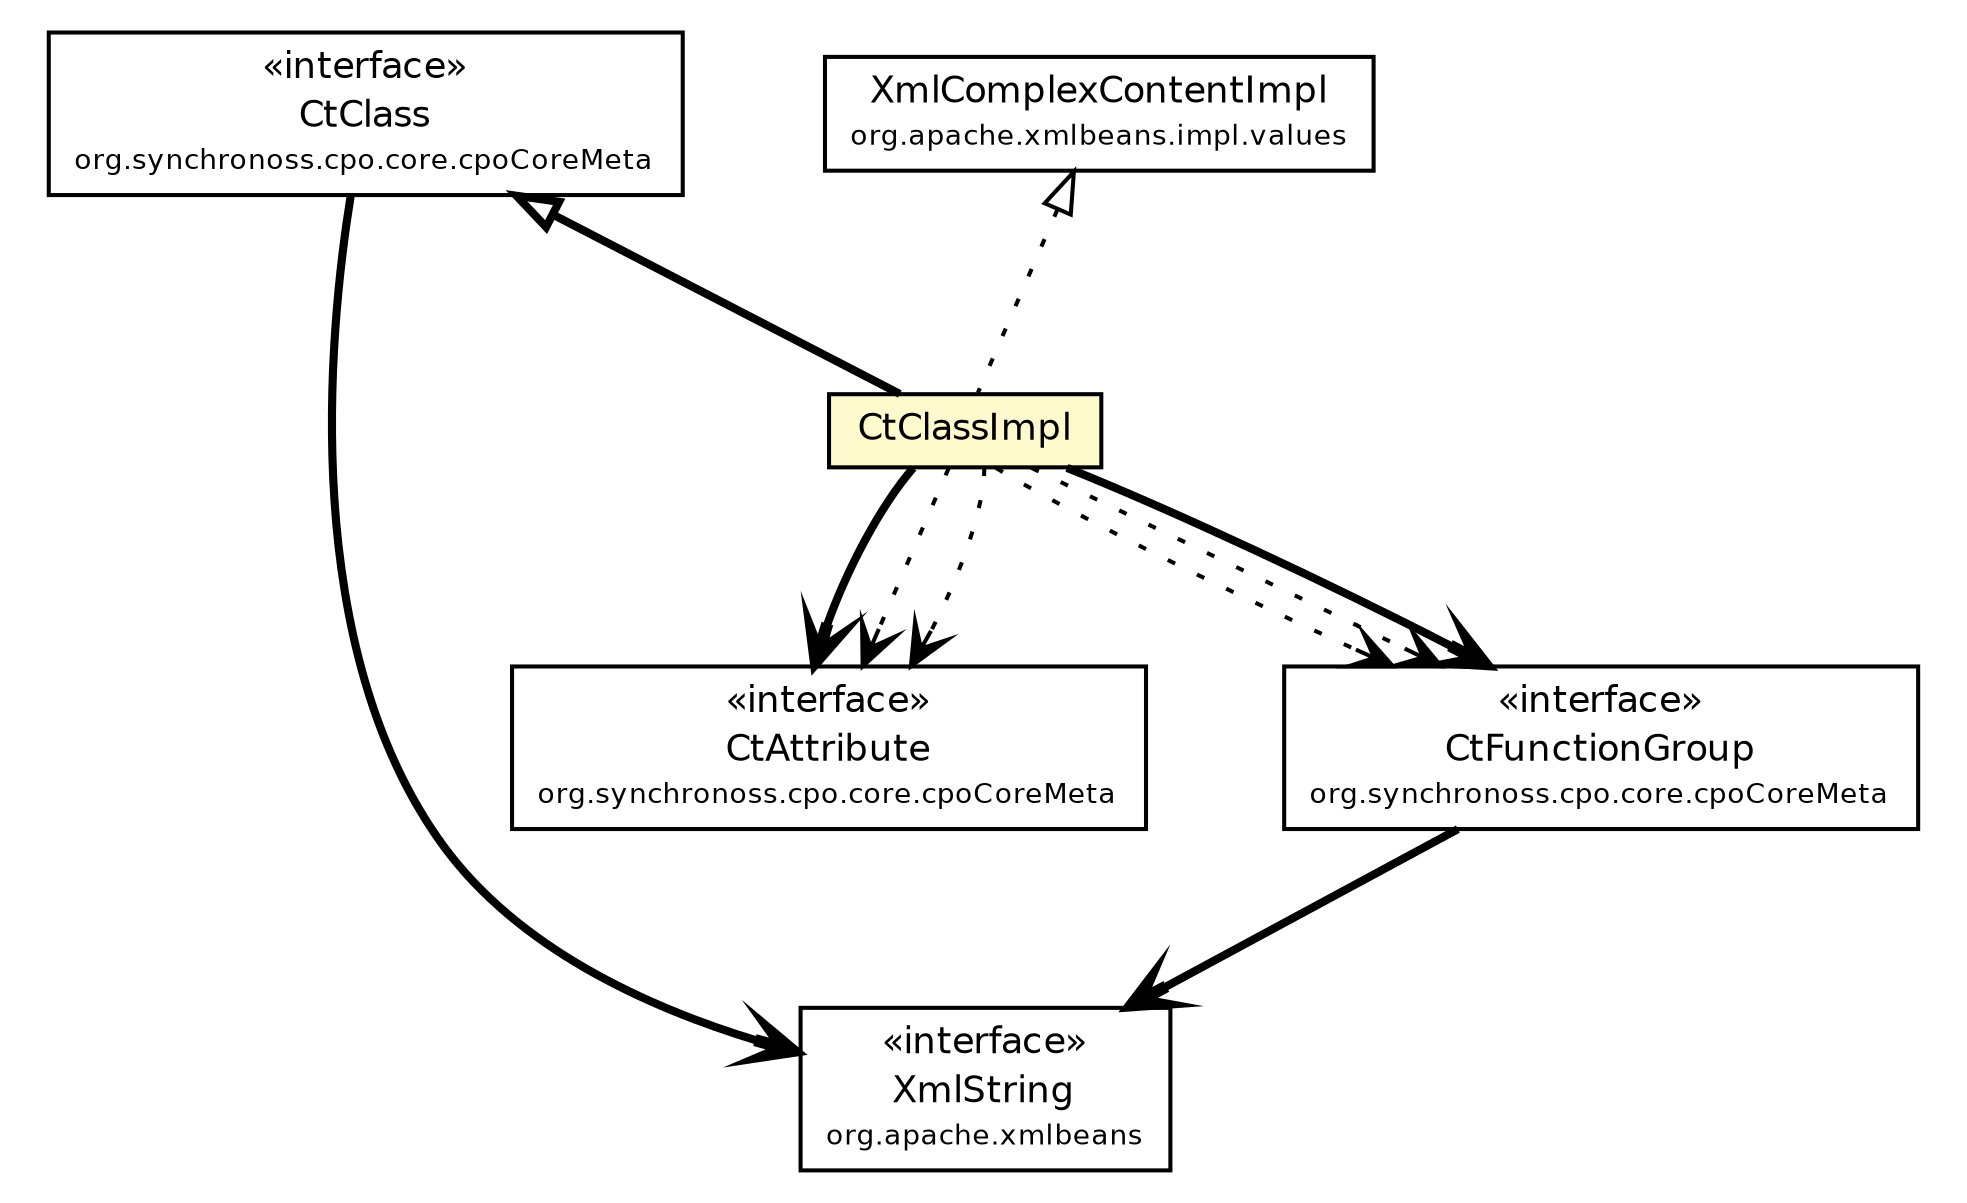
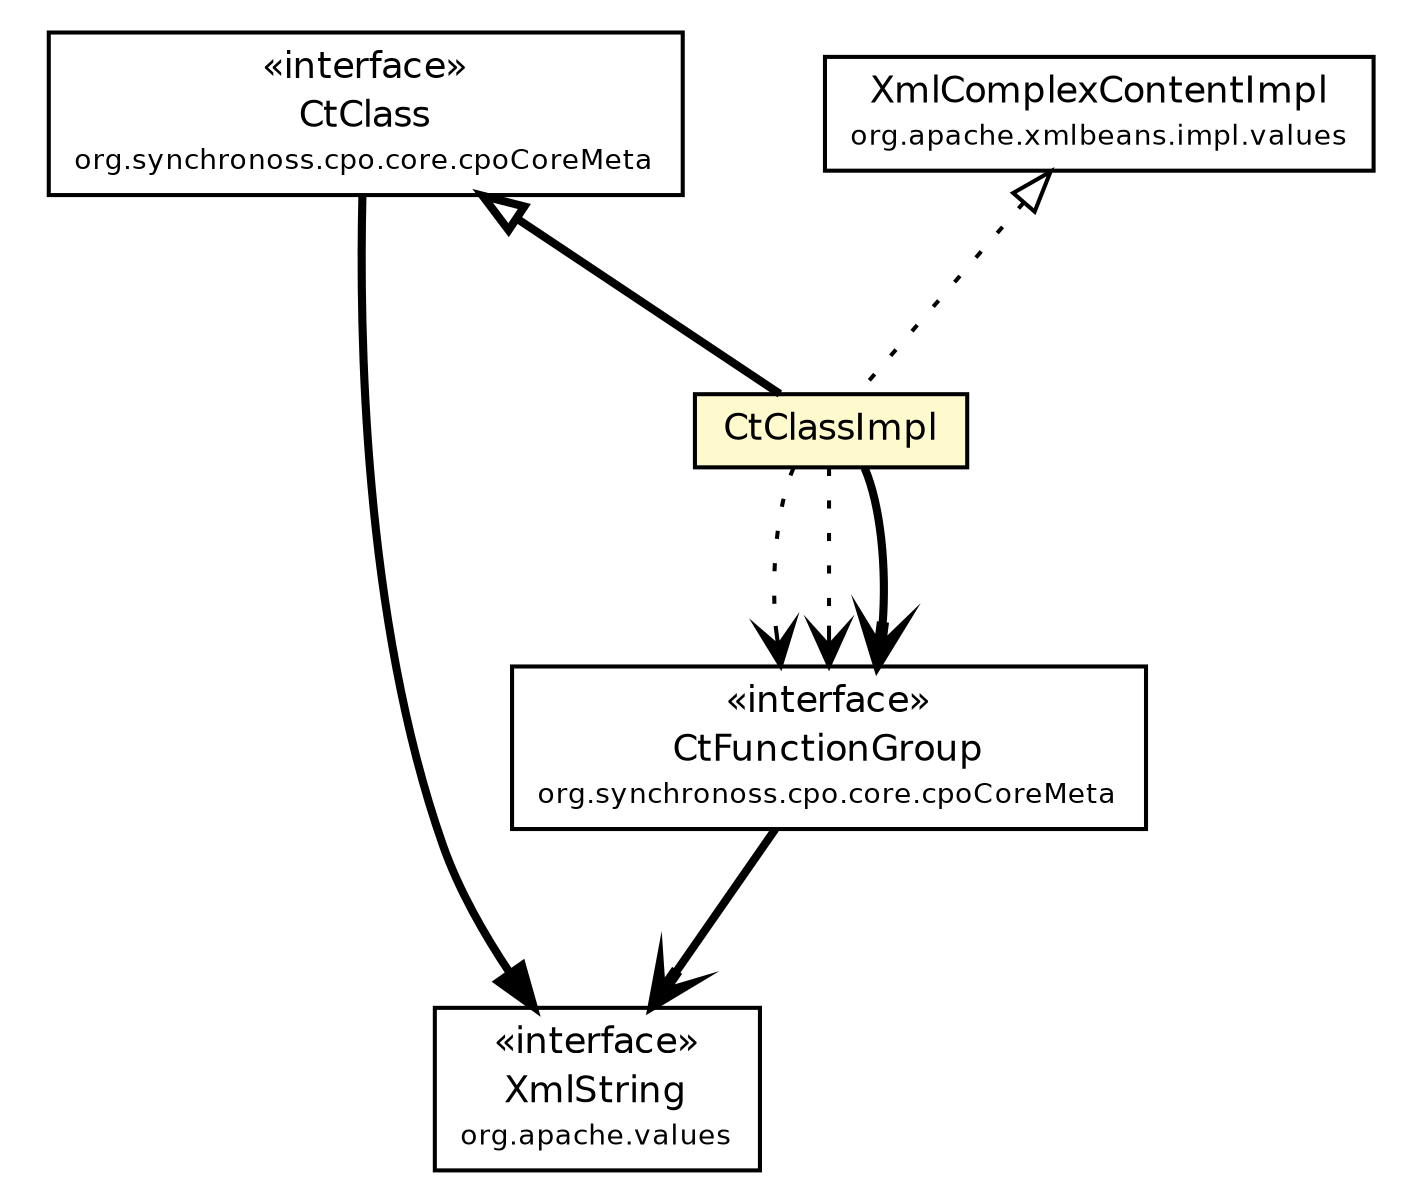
(377, 714) -> (385, 596)
(829, 748) -> none
(985, 1136) -> (597, 1136)
